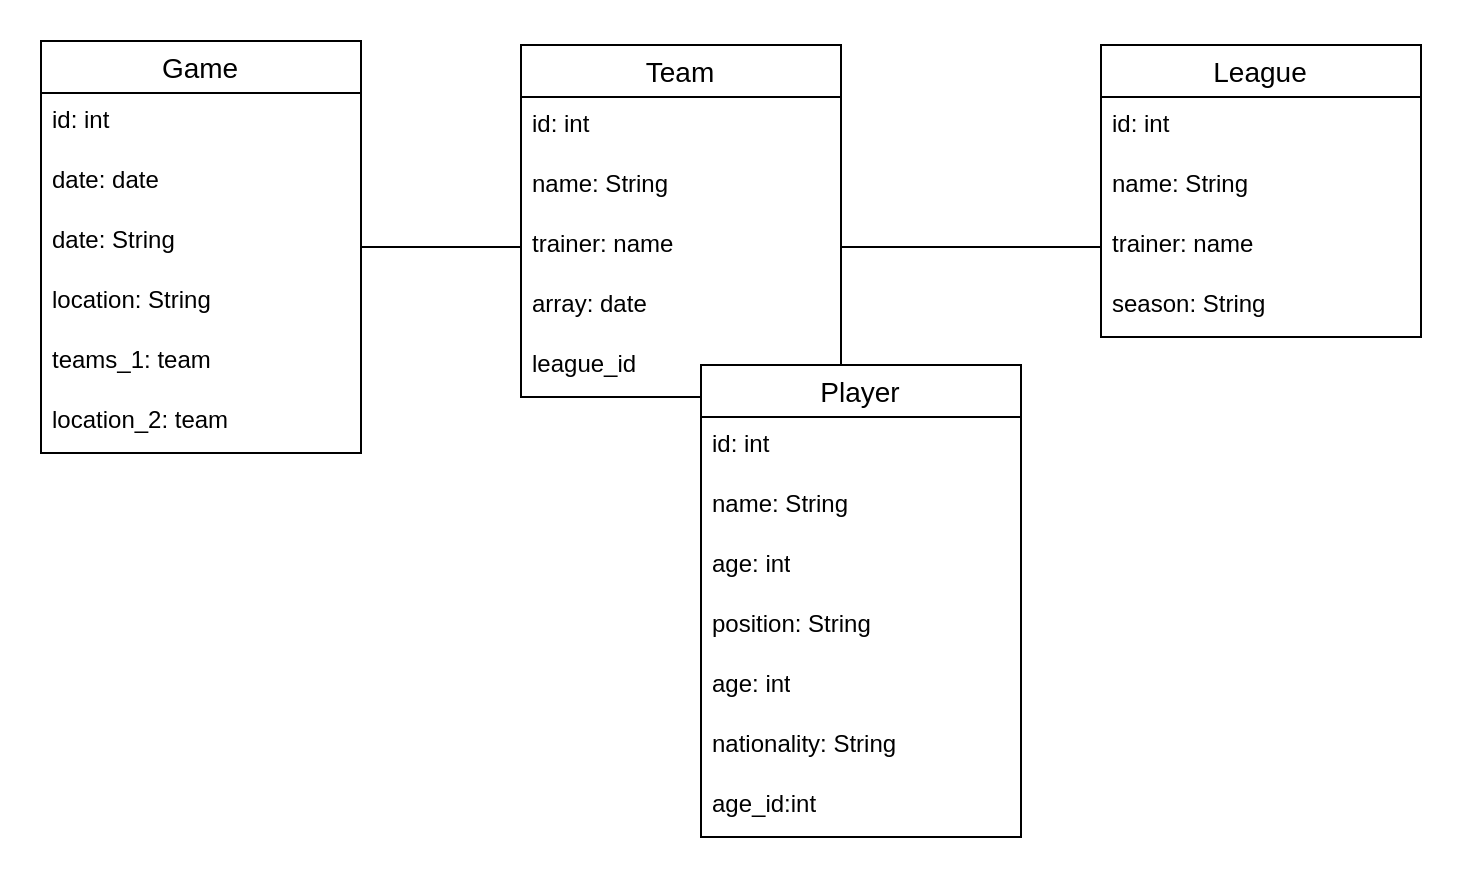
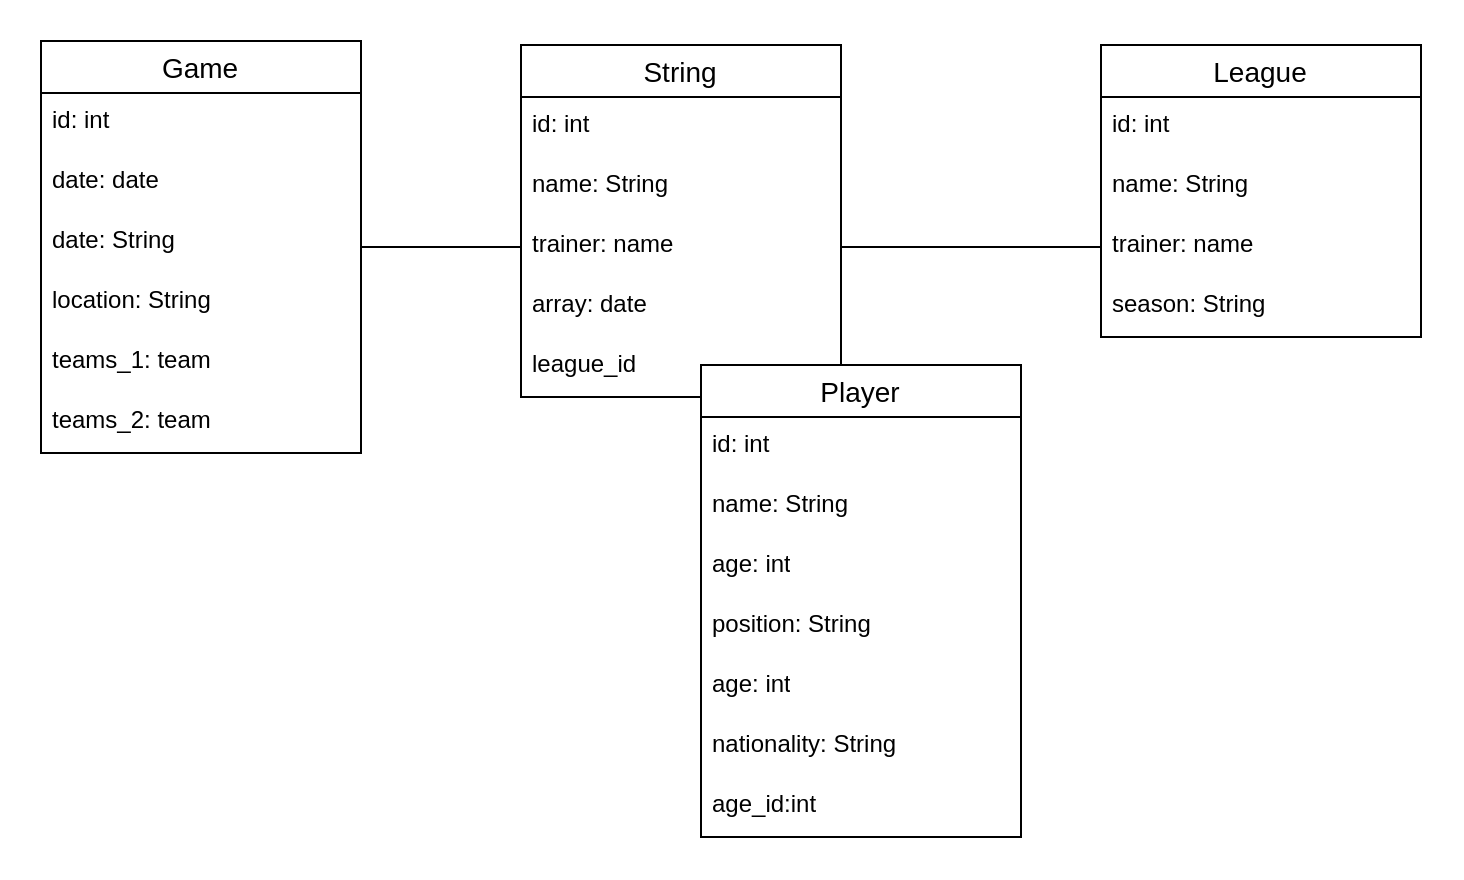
(680, 73) -> (680, 73)
(148, 421) -> (134, 421)
